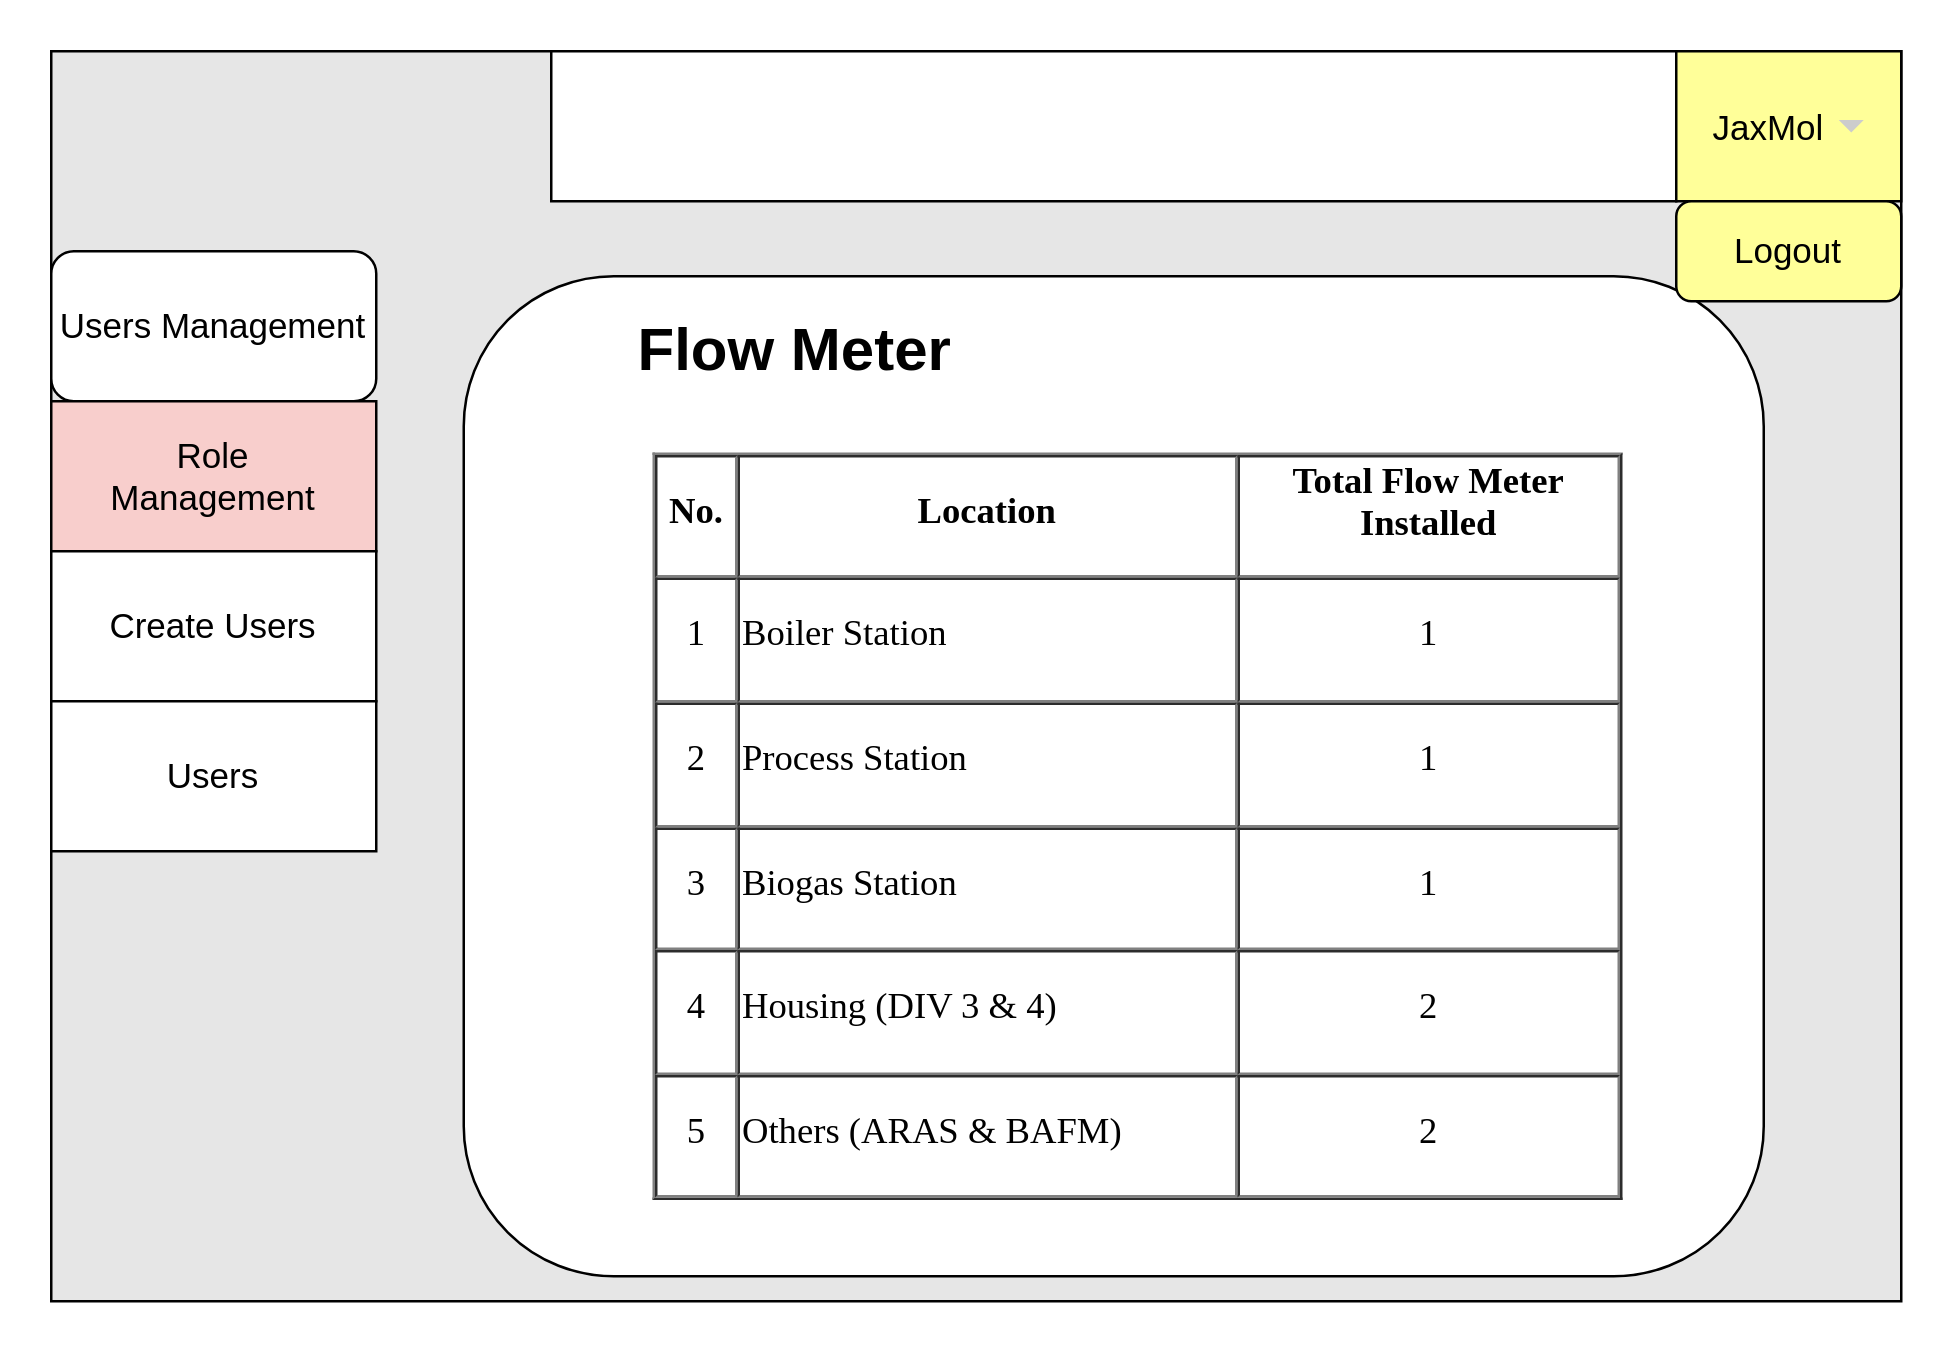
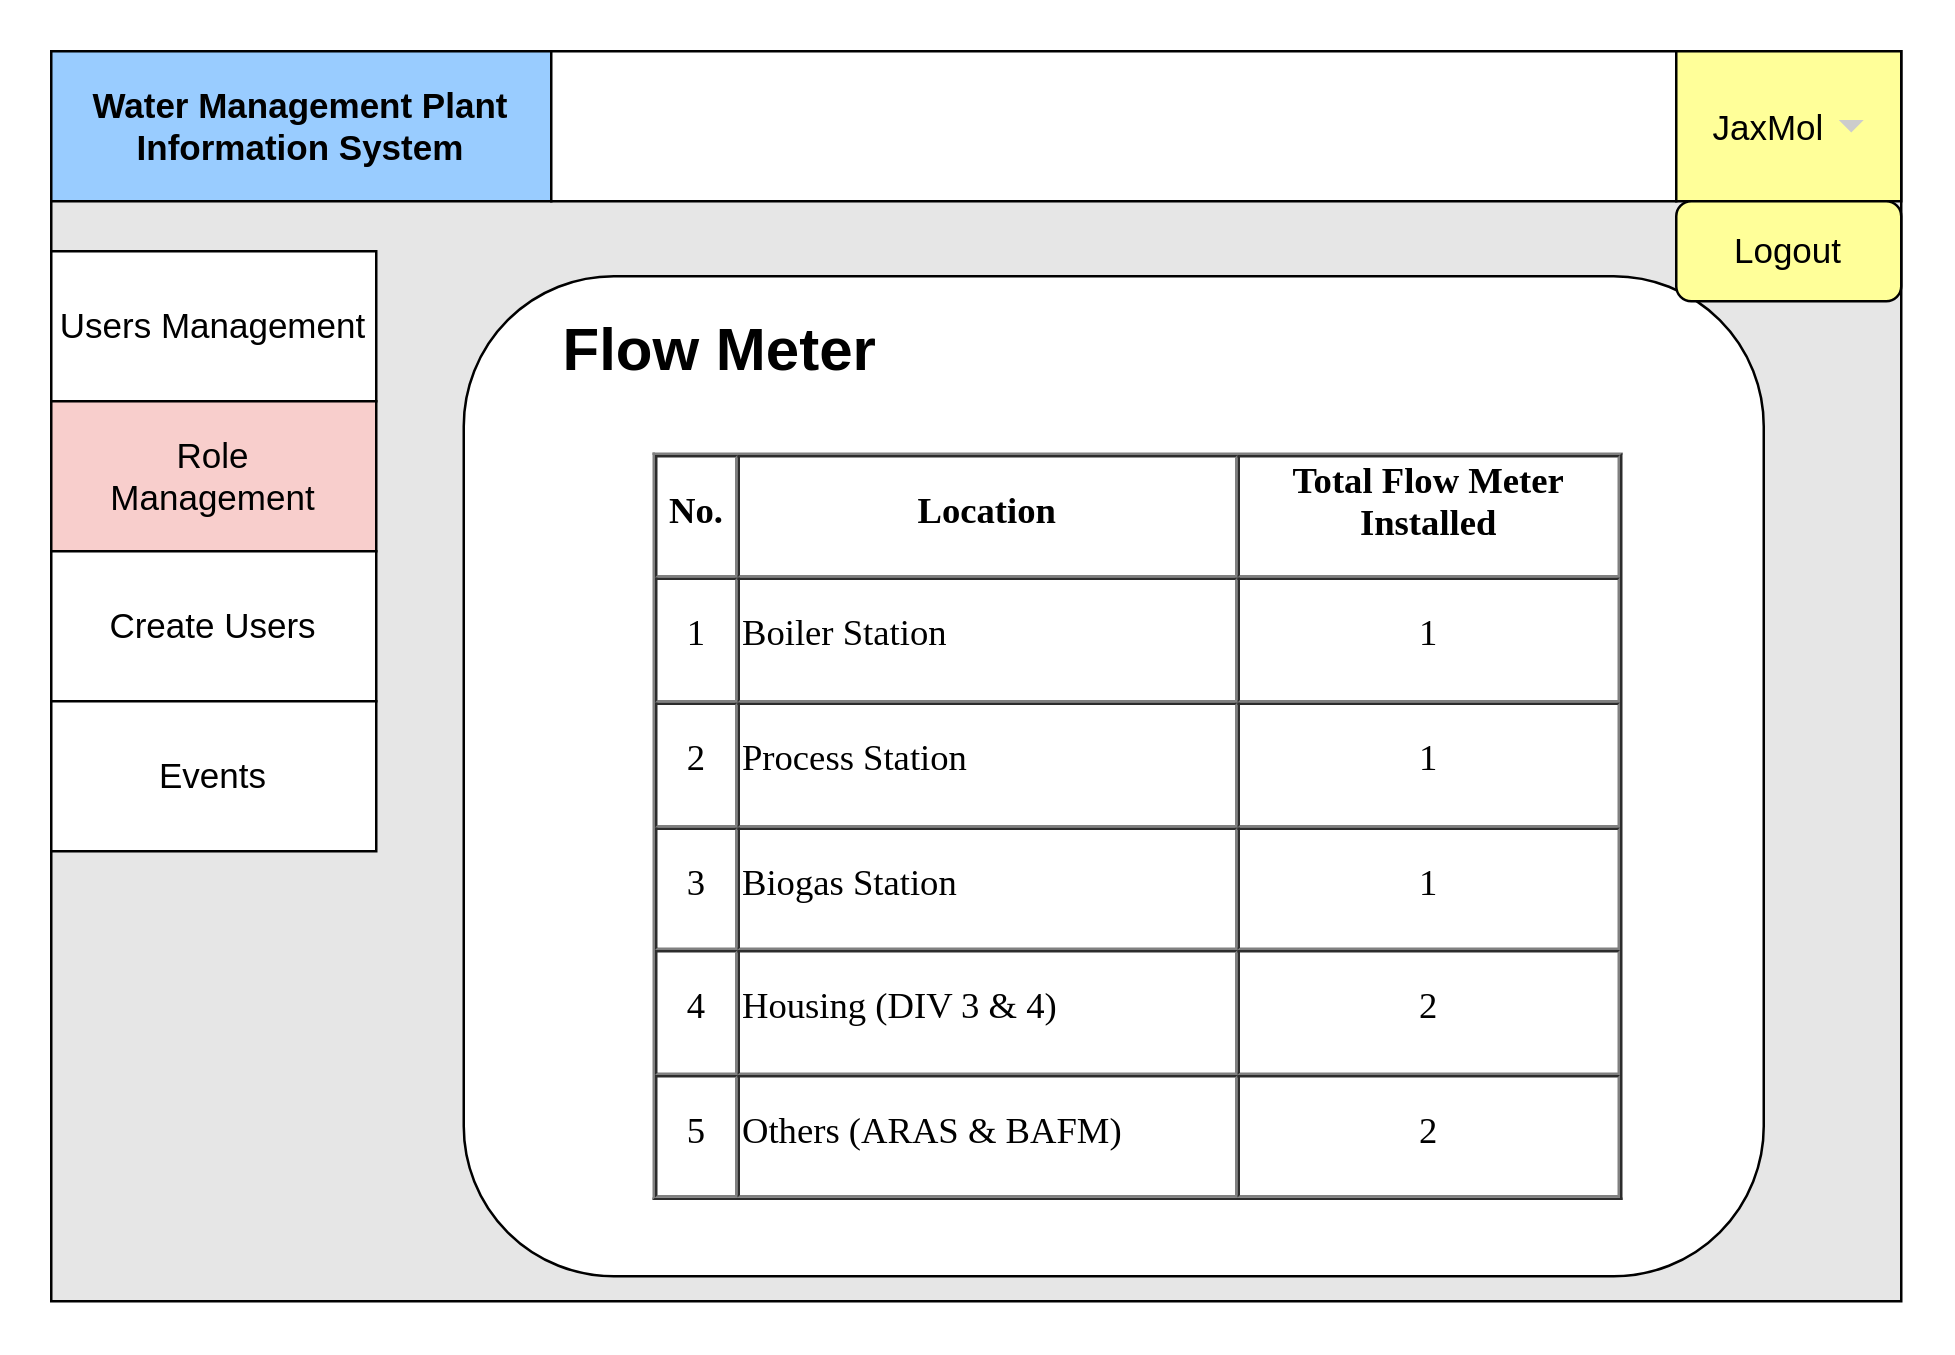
none -> (301, 126)
(214, 326) -> (214, 326)
(983, 364) -> (908, 364)
(214, 776) -> (214, 776)
